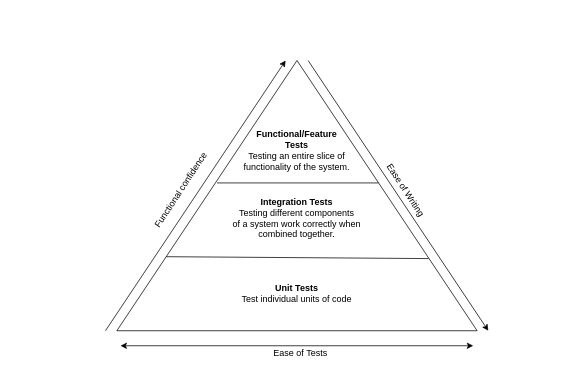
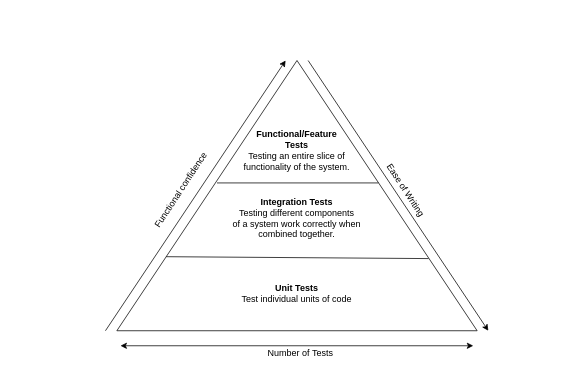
(300, 353) -> (300, 353)
